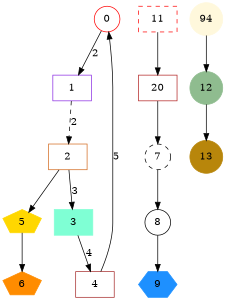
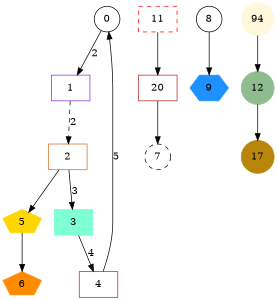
(107, 19) -> (107, 19)
(206, 157) -> (258, 157)
(158, 186) -> none
